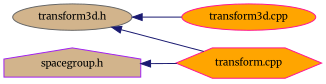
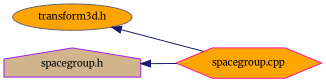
(72, 17) -> (72, 17)
(249, 17) -> none
(249, 63) -> (249, 63)
